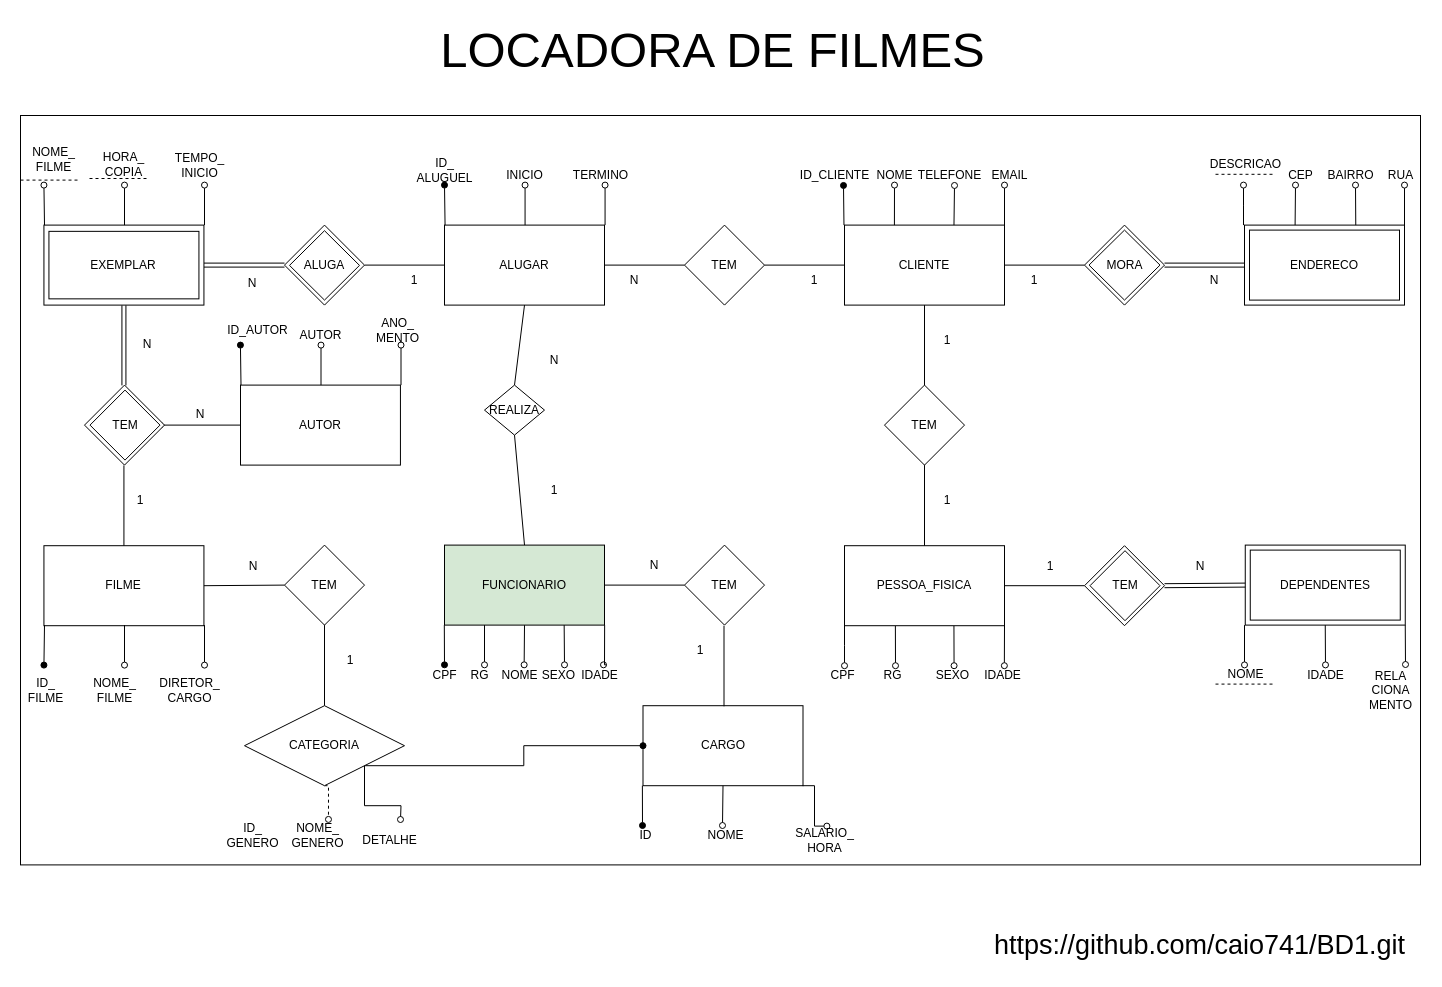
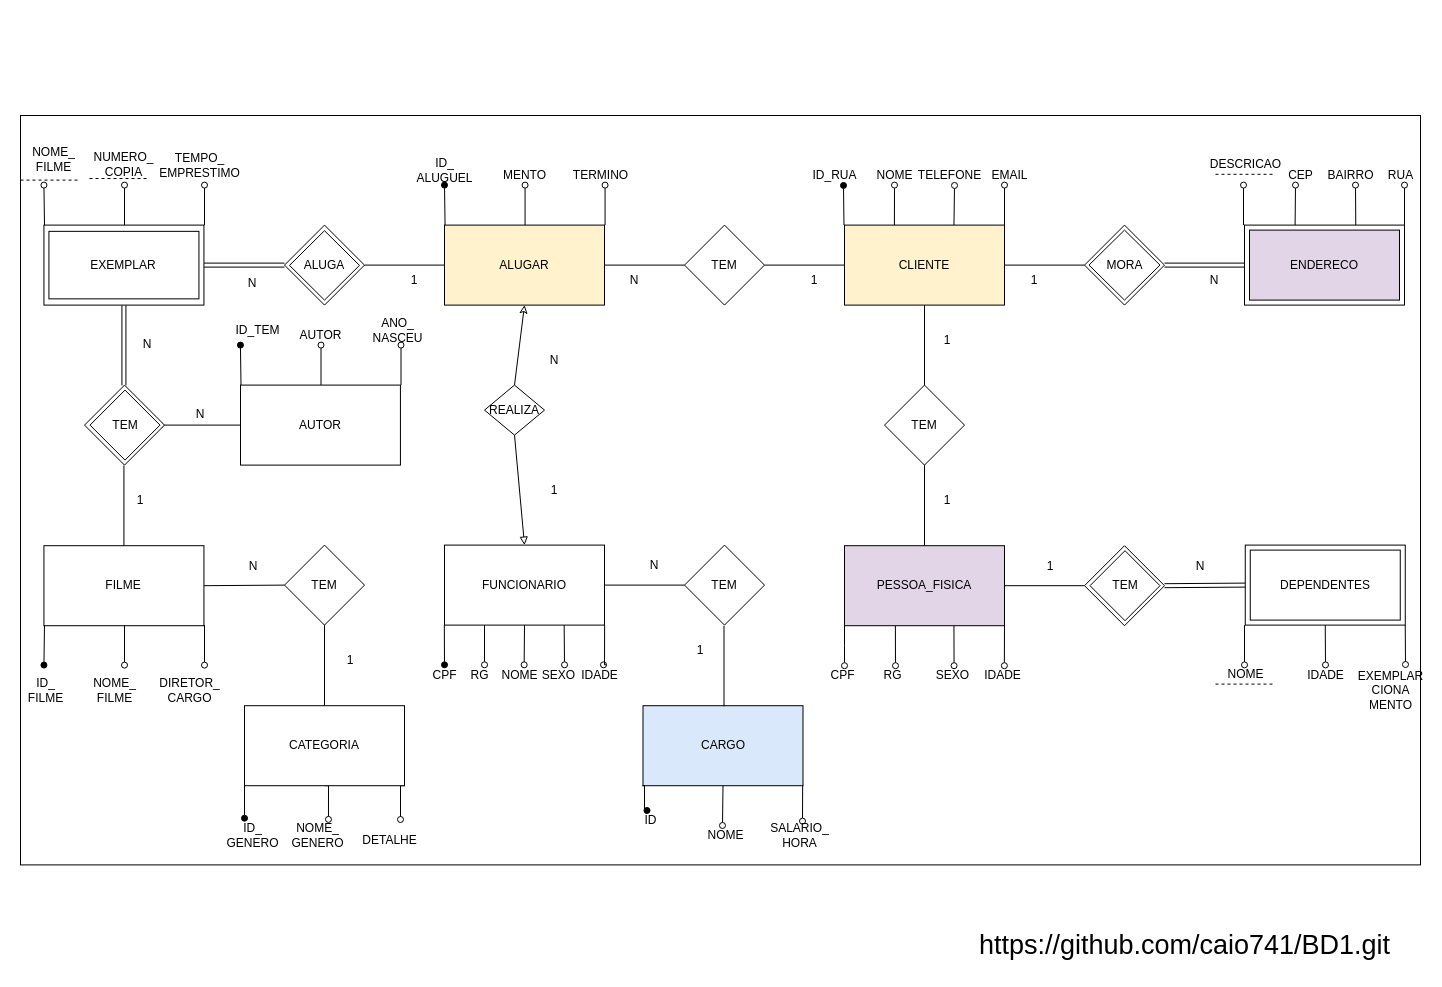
(712, 51) -> none
(124, 165) -> (124, 165)
(200, 166) -> (200, 166)
(525, 176) -> (525, 176)
(835, 176) -> (835, 176)
(525, 265) -> (525, 265)
(925, 265) -> (925, 265)
(1325, 265) -> (1325, 265)
(524, 310) -> (523, 313)
(258, 331) -> (258, 331)
(398, 331) -> (398, 331)
(524, 539) -> (524, 535)
(525, 585) -> (525, 585)
(925, 586) -> (925, 586)
(1391, 691) -> (1391, 691)
(325, 746) -> (325, 746)
(723, 746) -> (723, 746)
(508, 766) -> (245, 800)
(328, 799) -> (328, 799)
(646, 836) -> (651, 821)
(825, 841) -> (800, 836)
(1200, 946) -> (1185, 946)
